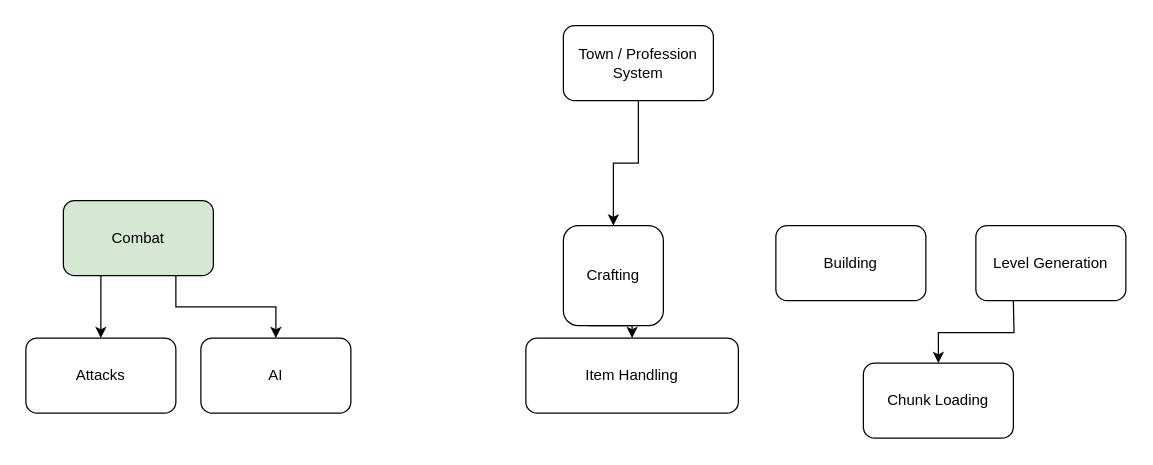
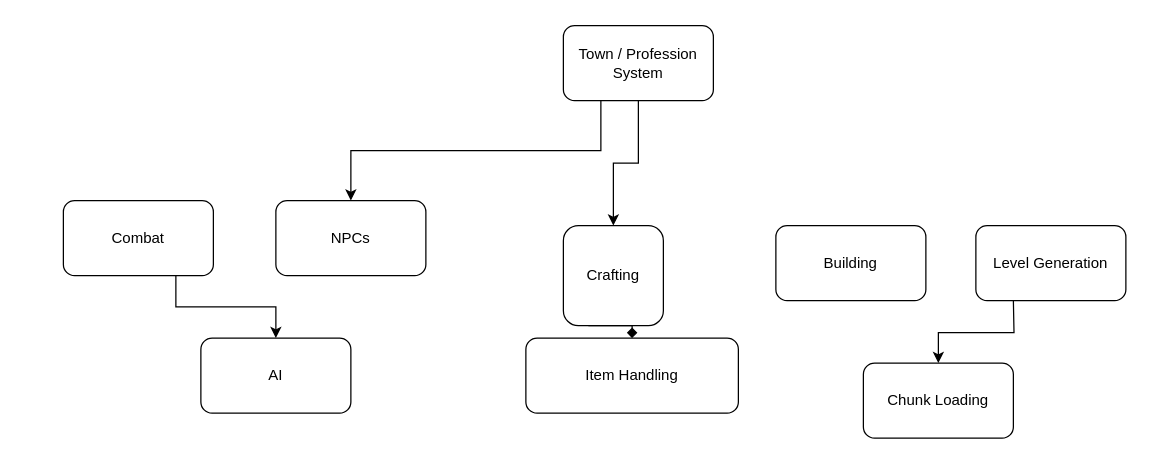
none -> (480, 151)
(138, 238) -> (138, 238)
none -> (351, 238)
(101, 303) -> none
(630, 326) -> (629, 326)
(101, 376) -> none
